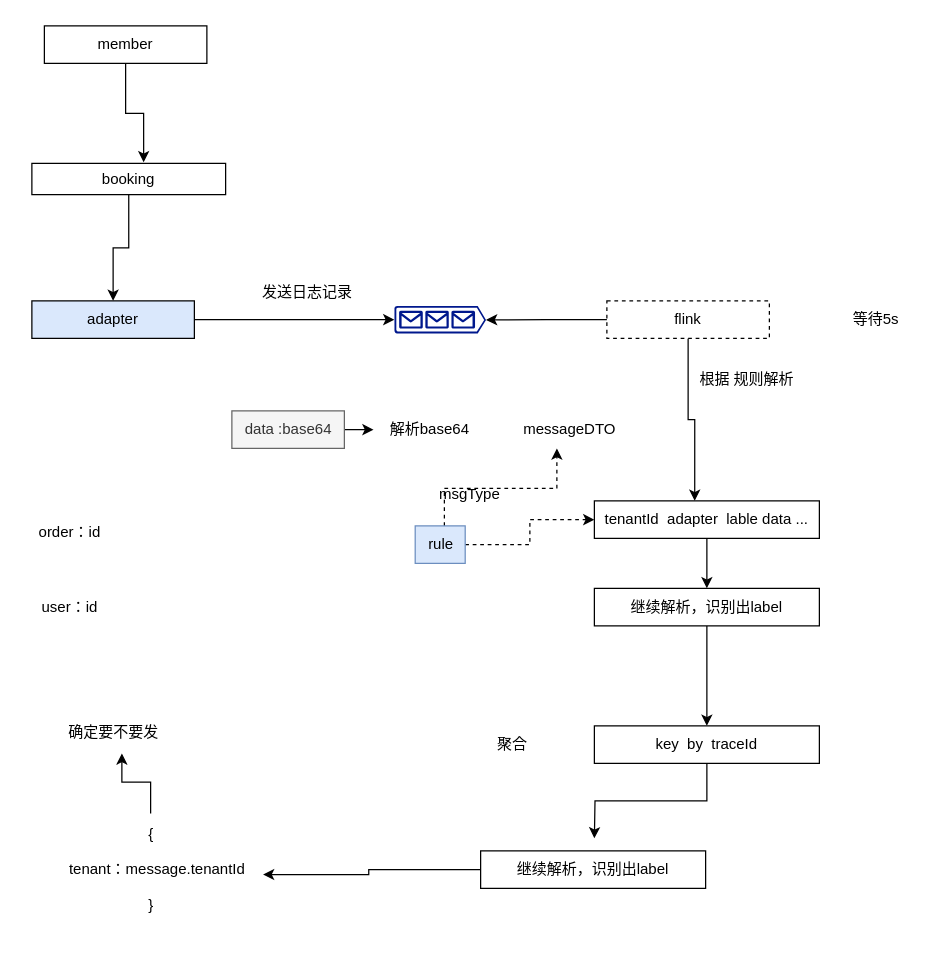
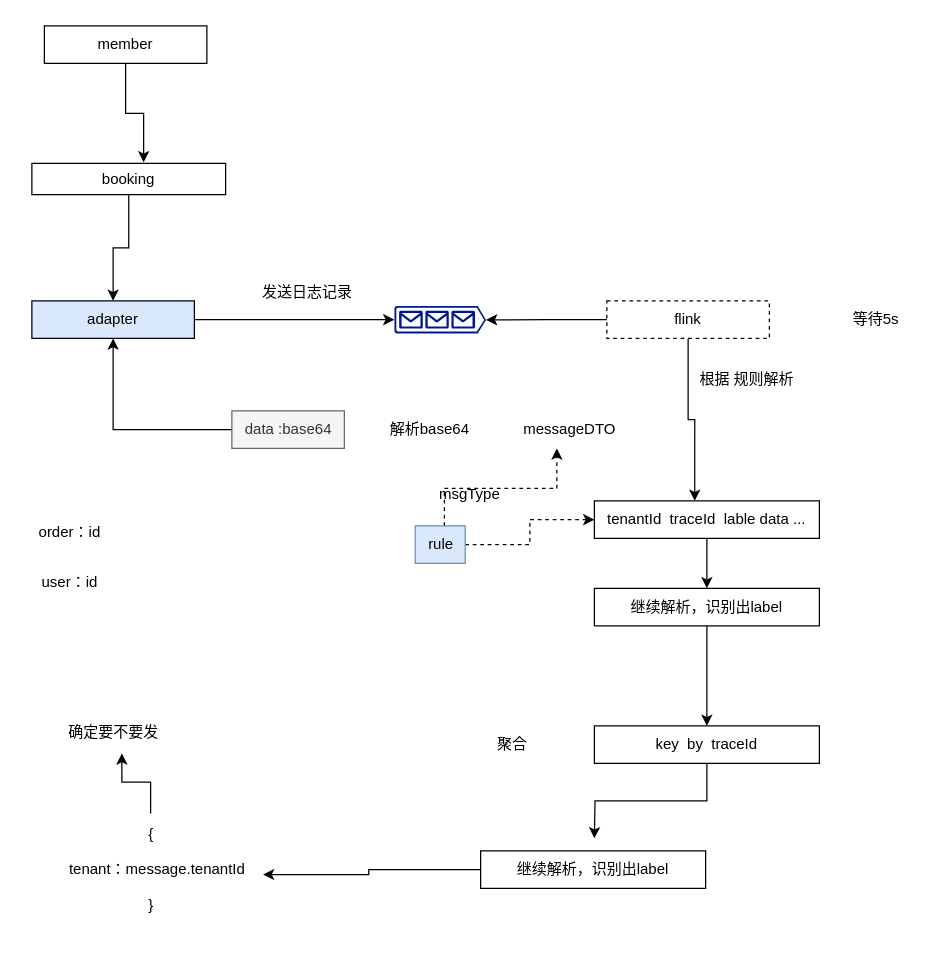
(363, 429) -> (131, 429)
(707, 519) -> (707, 519)
(69, 607) -> (69, 582)
